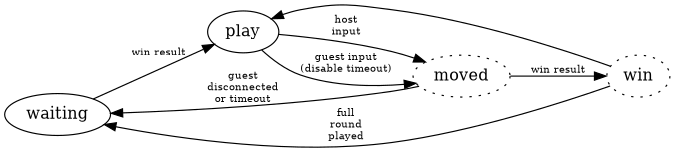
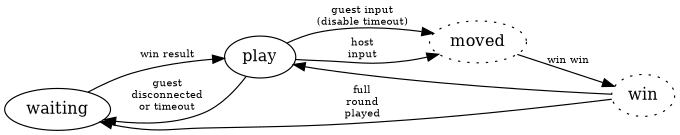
(558, 70) -> (569, 61)
(271, 104) -> (188, 118)
